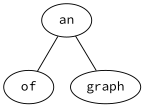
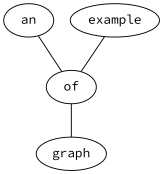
none -> (115, 20)
(86, 53) -> (71, 121)
